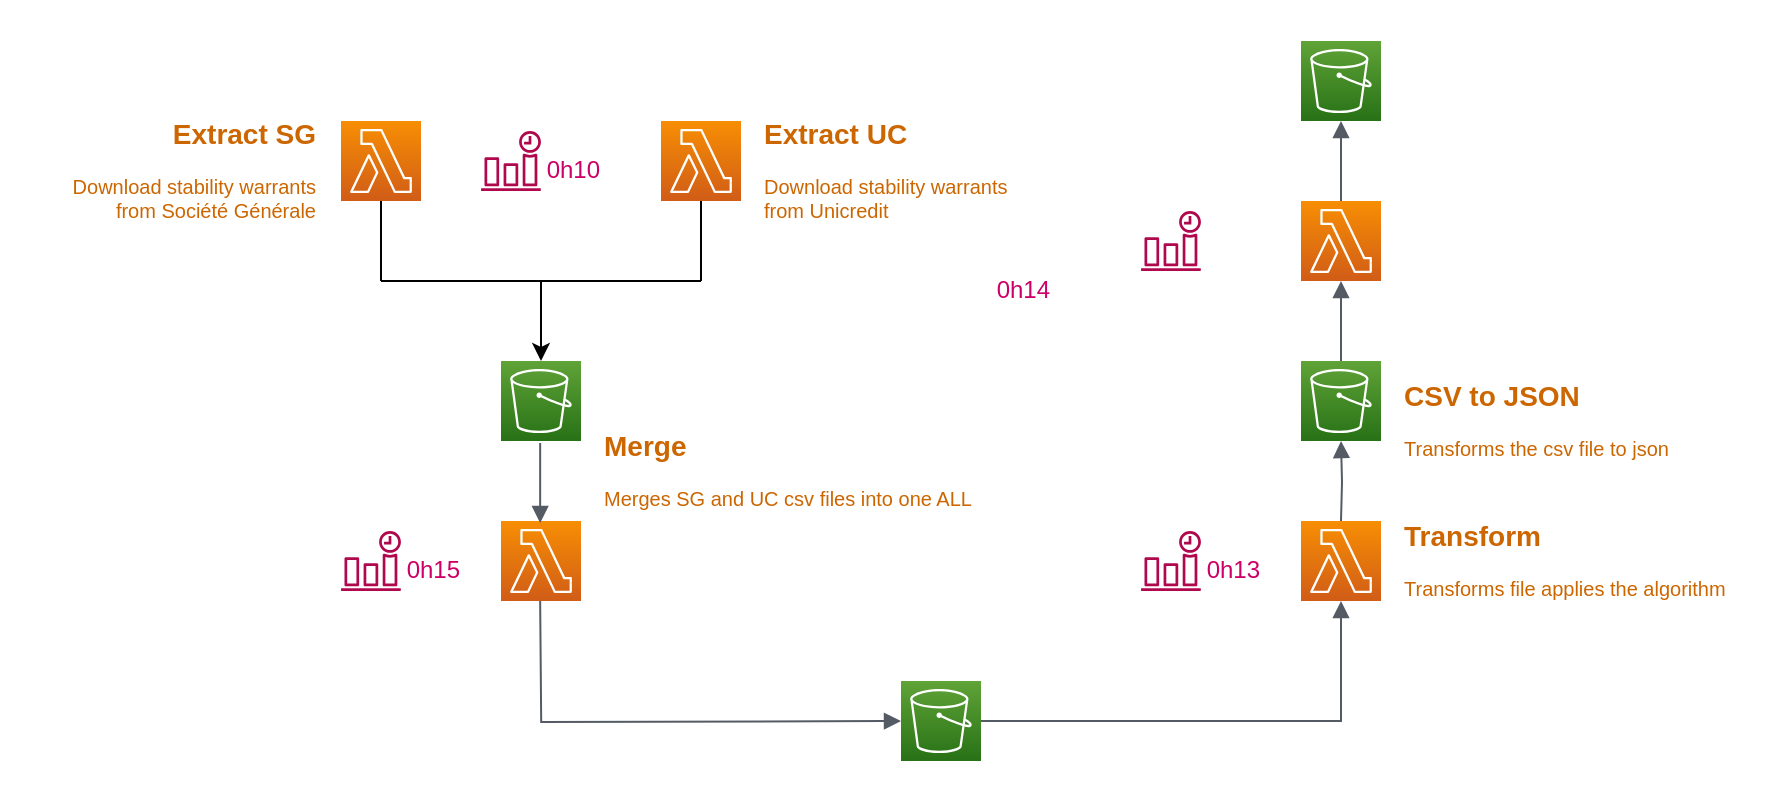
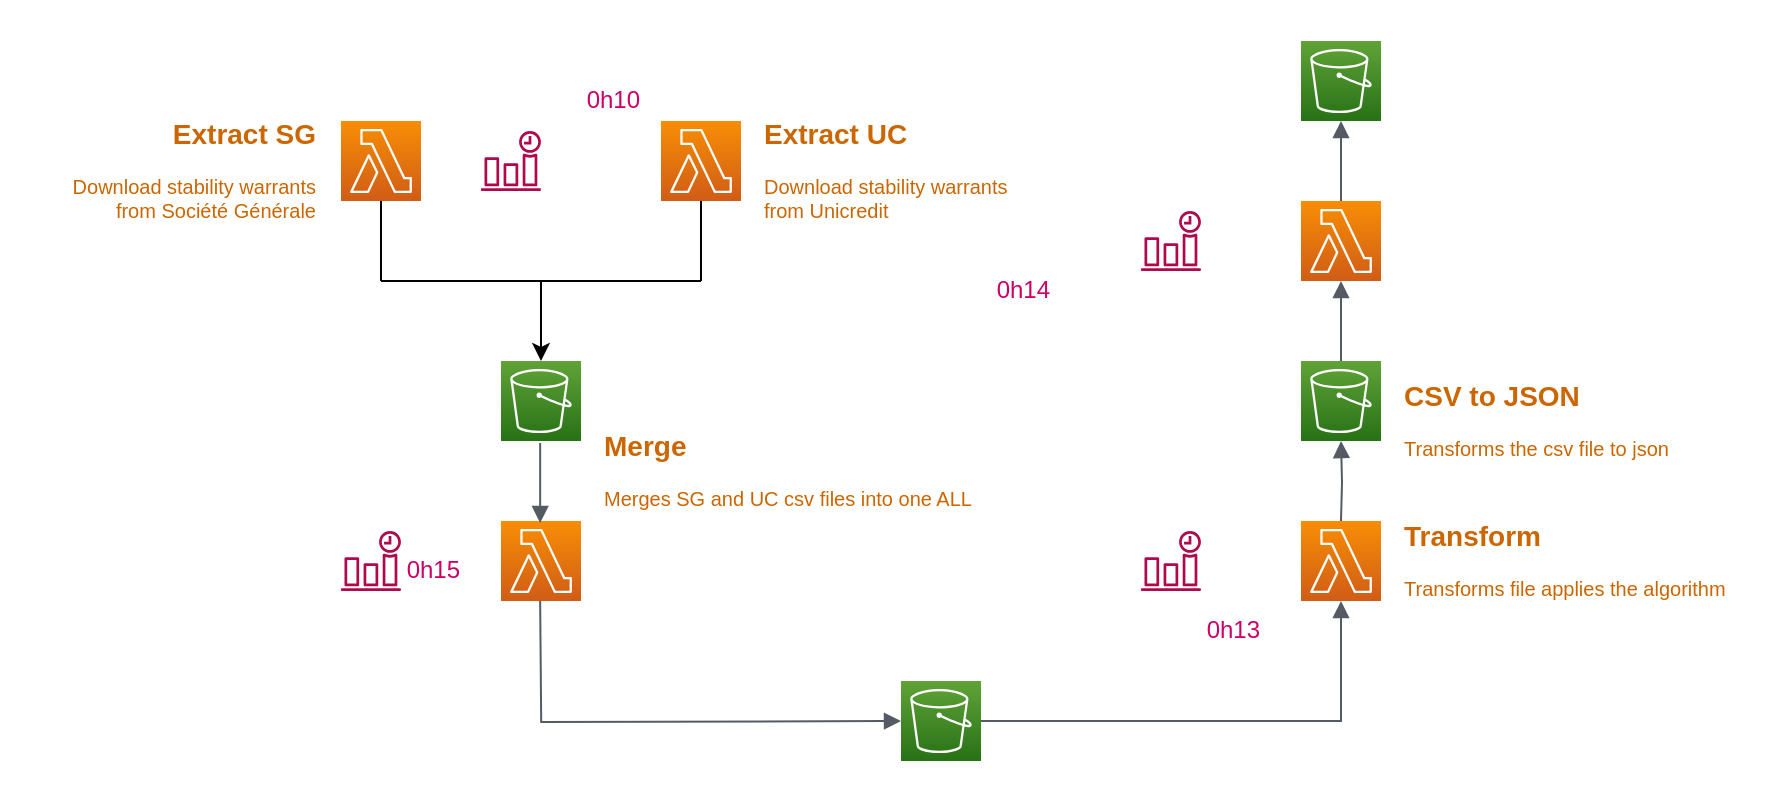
(571, 171) -> (611, 101)
(1231, 571) -> (1231, 631)
